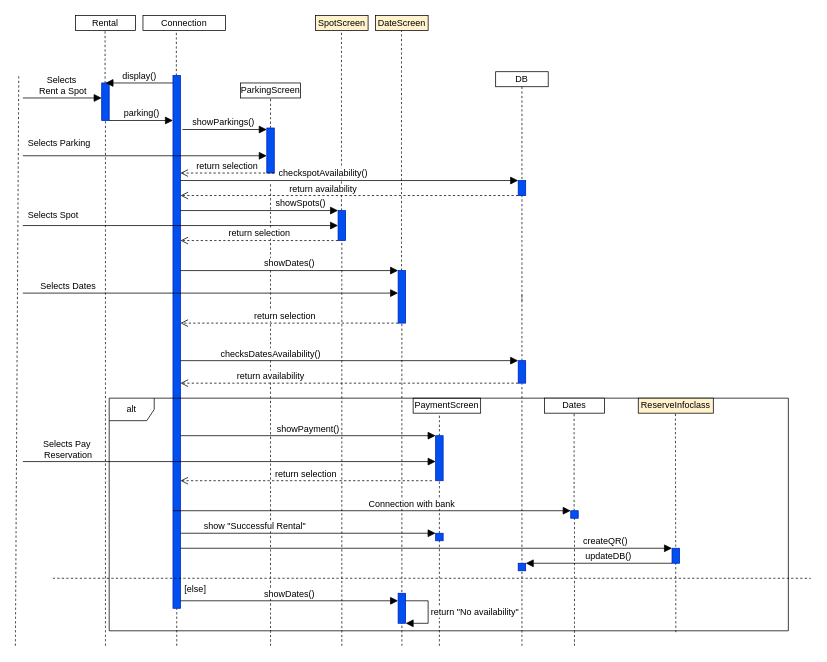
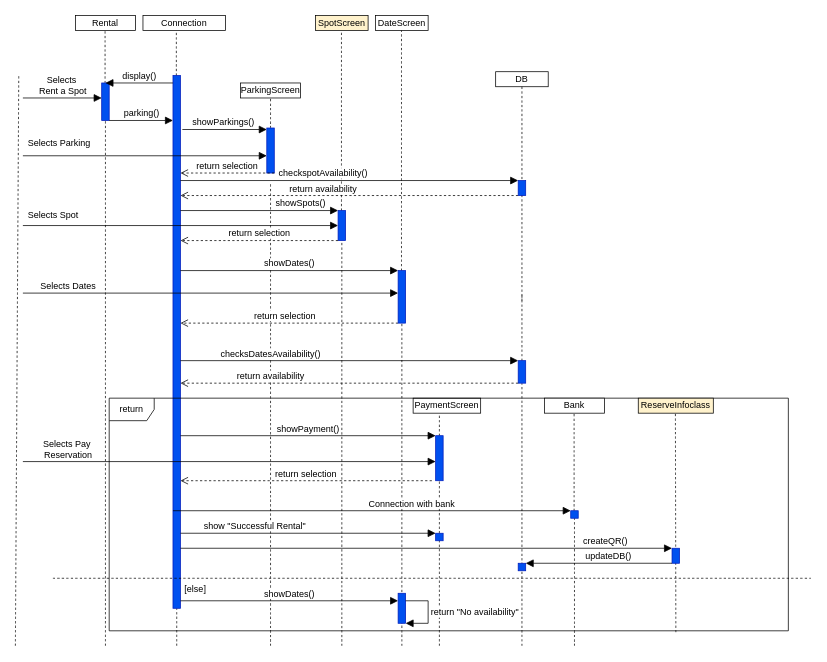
(402, 23) -> (402, 23)
(574, 405) -> (574, 405)
(132, 409) -> (132, 409)
